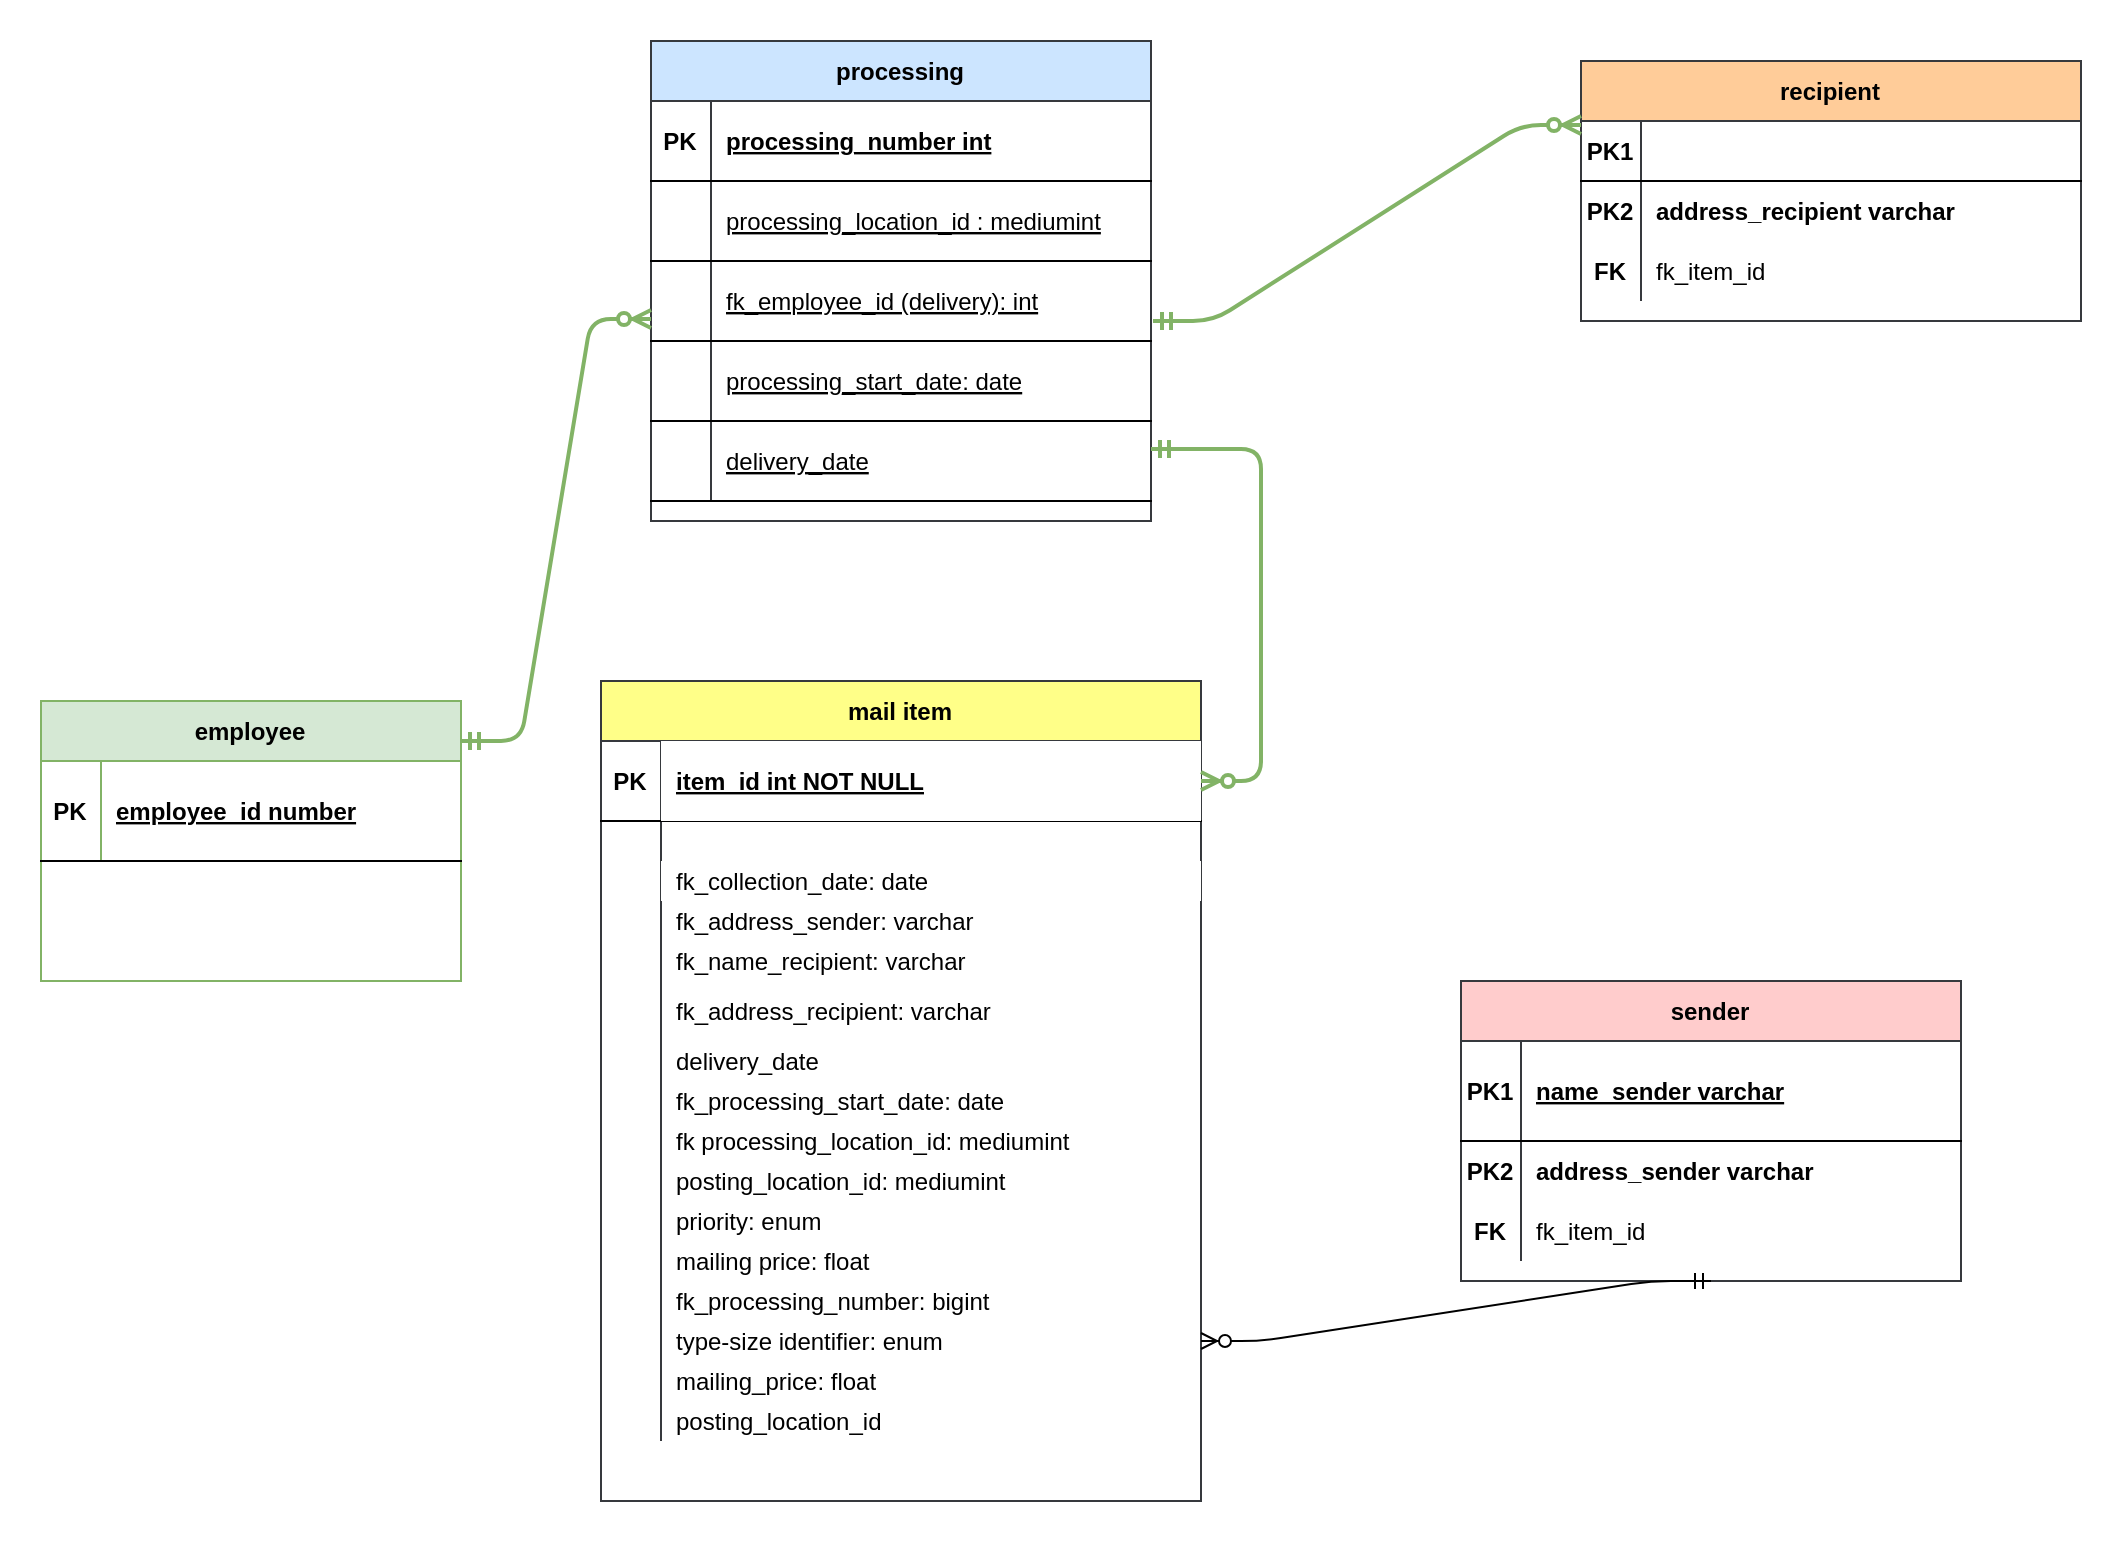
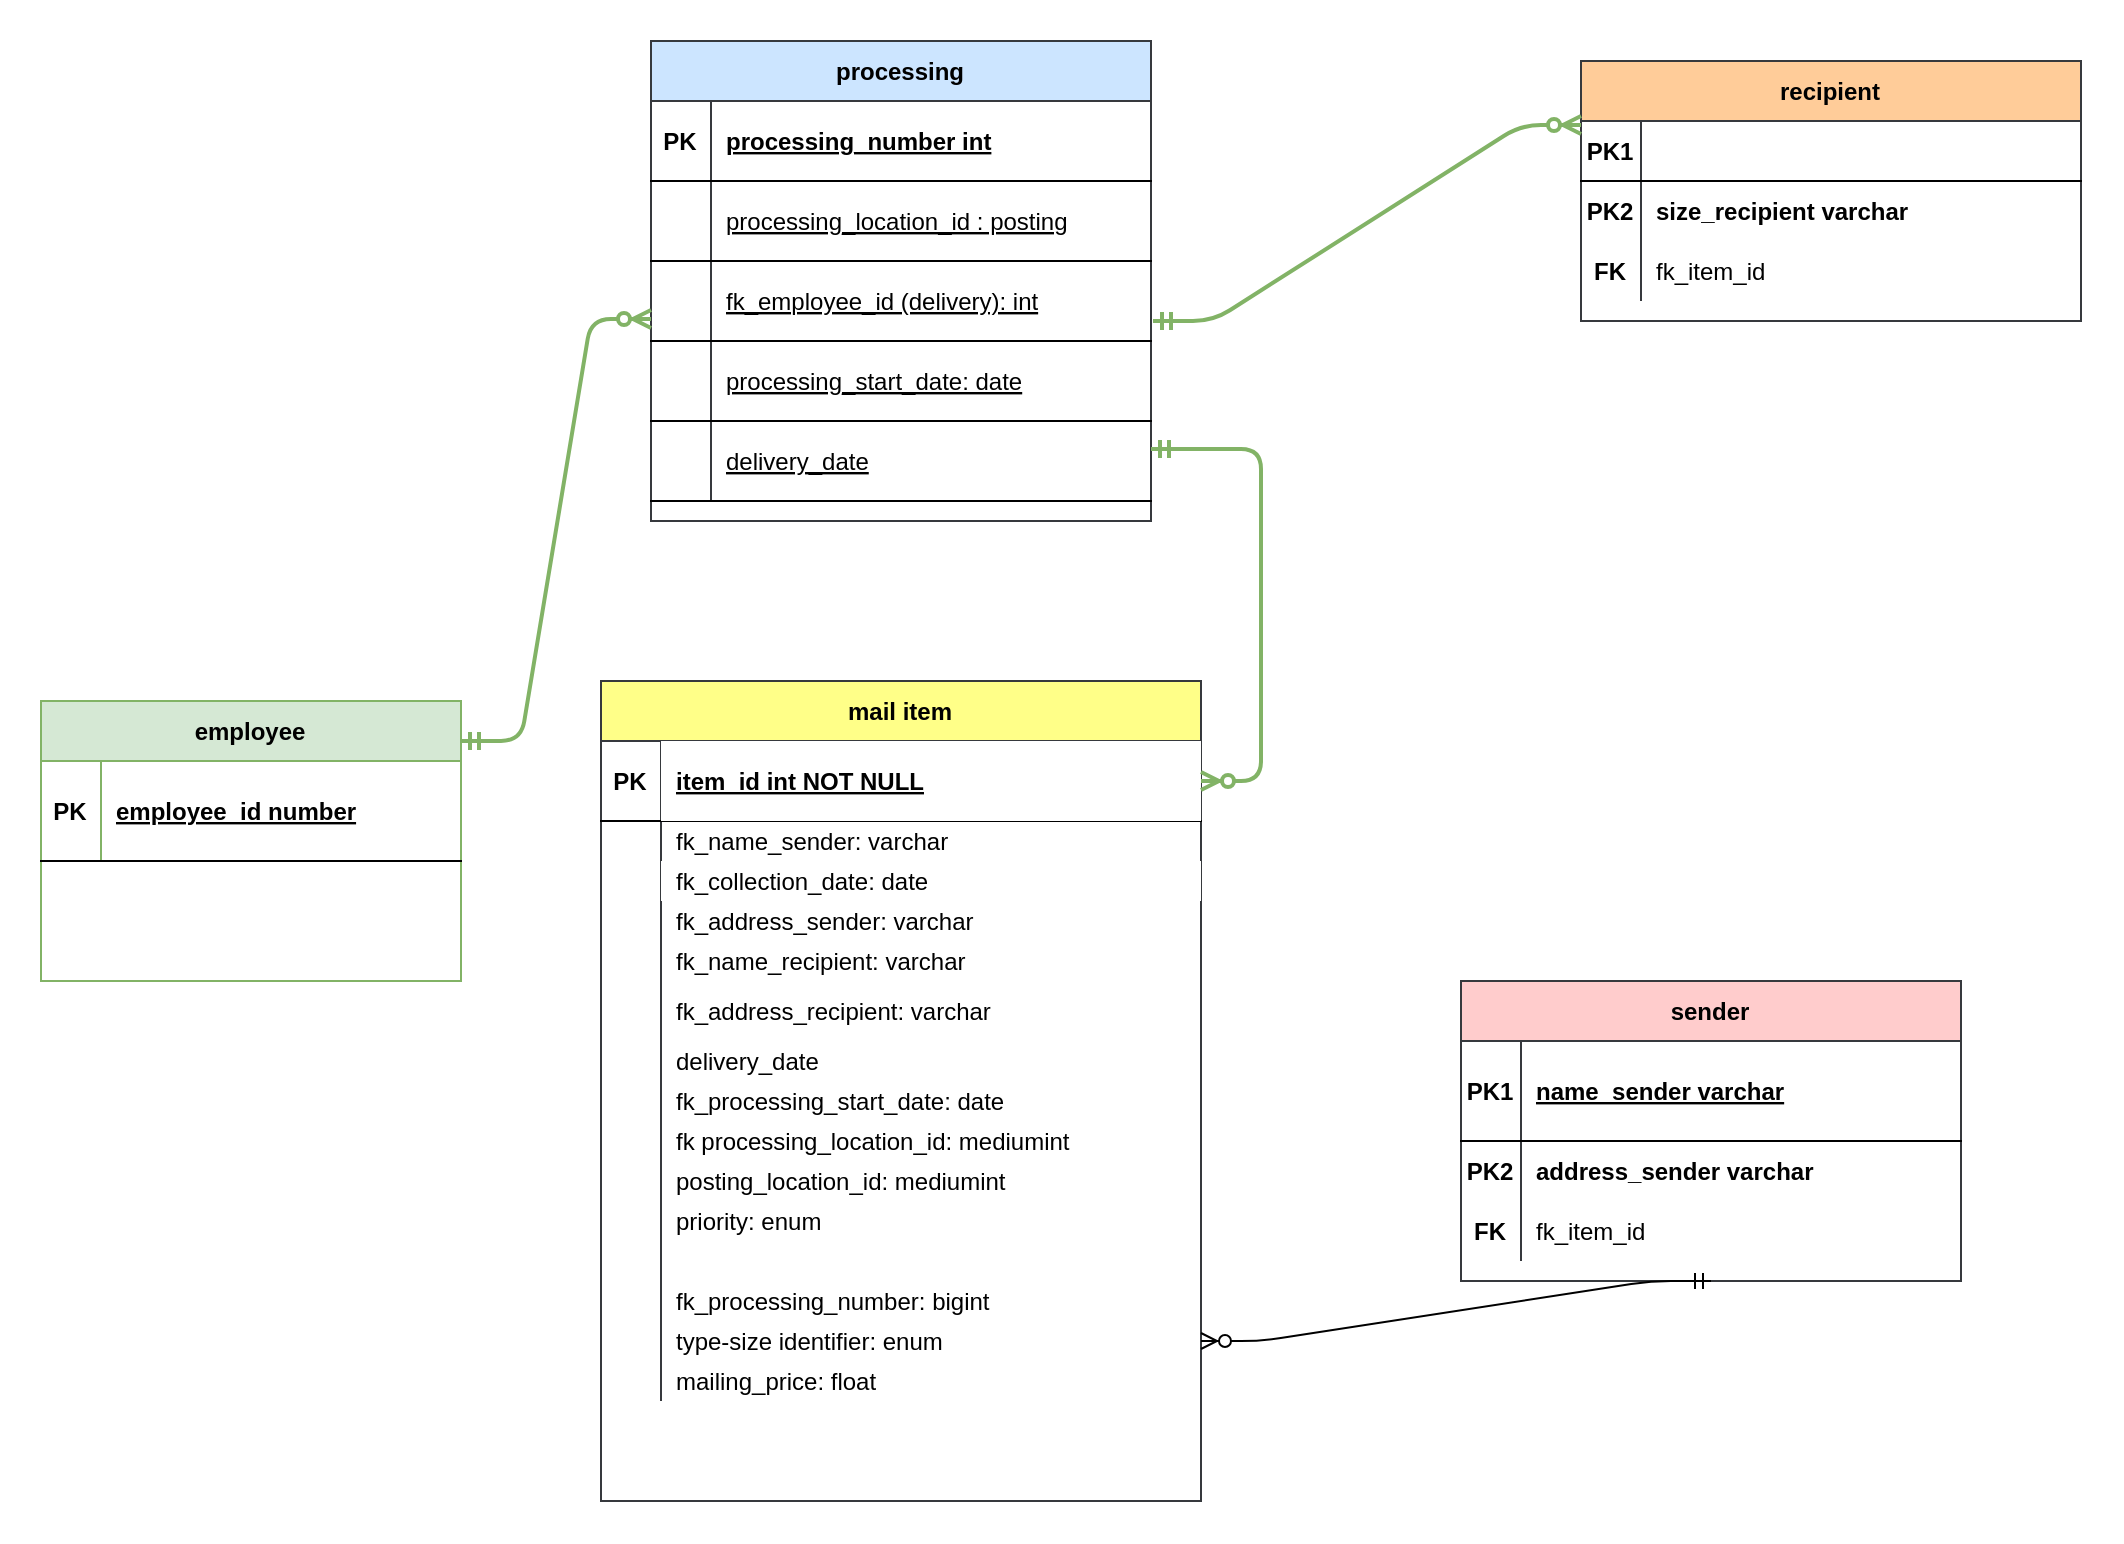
(1815, 212) -> (1791, 212)
(926, 222) -> (916, 222)
none -> (931, 841)
(931, 1261) -> none
(931, 1421) -> none
